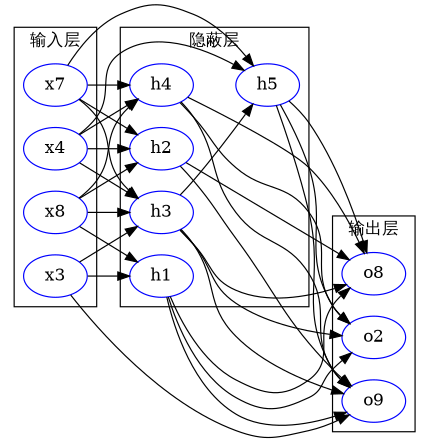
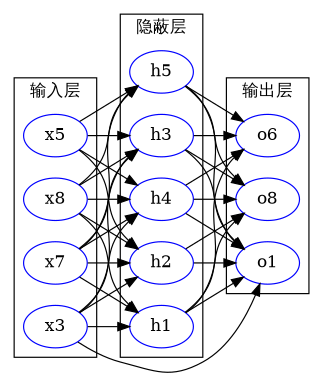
(55, 149) -> (55, 136)
(206, 166) -> (107, 142)
none -> (107, 269)
none -> (103, 292)
none -> (103, 298)
(374, 337) -> (268, 136)
(374, 401) -> (268, 263)
